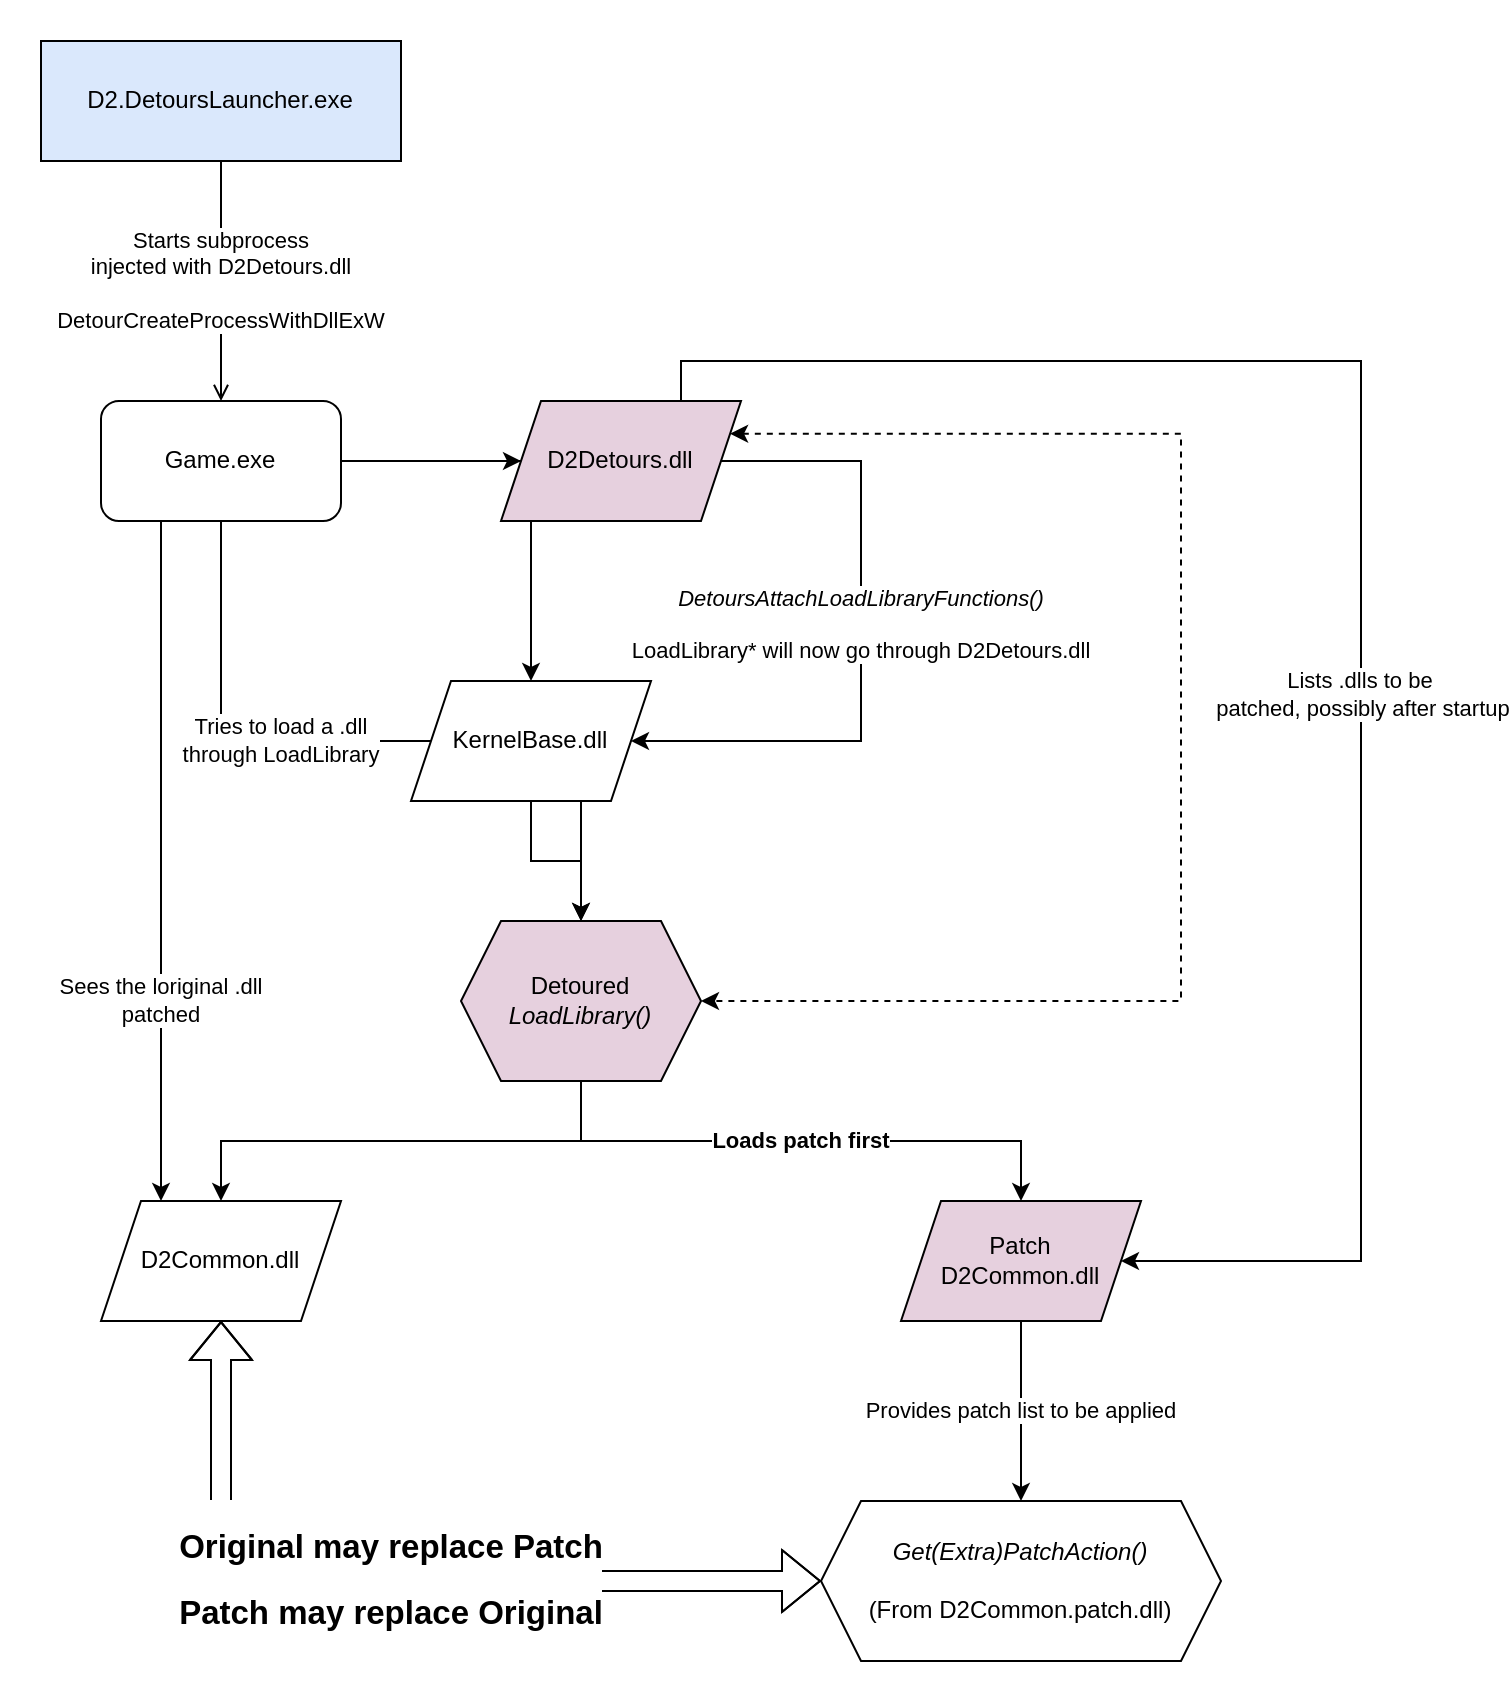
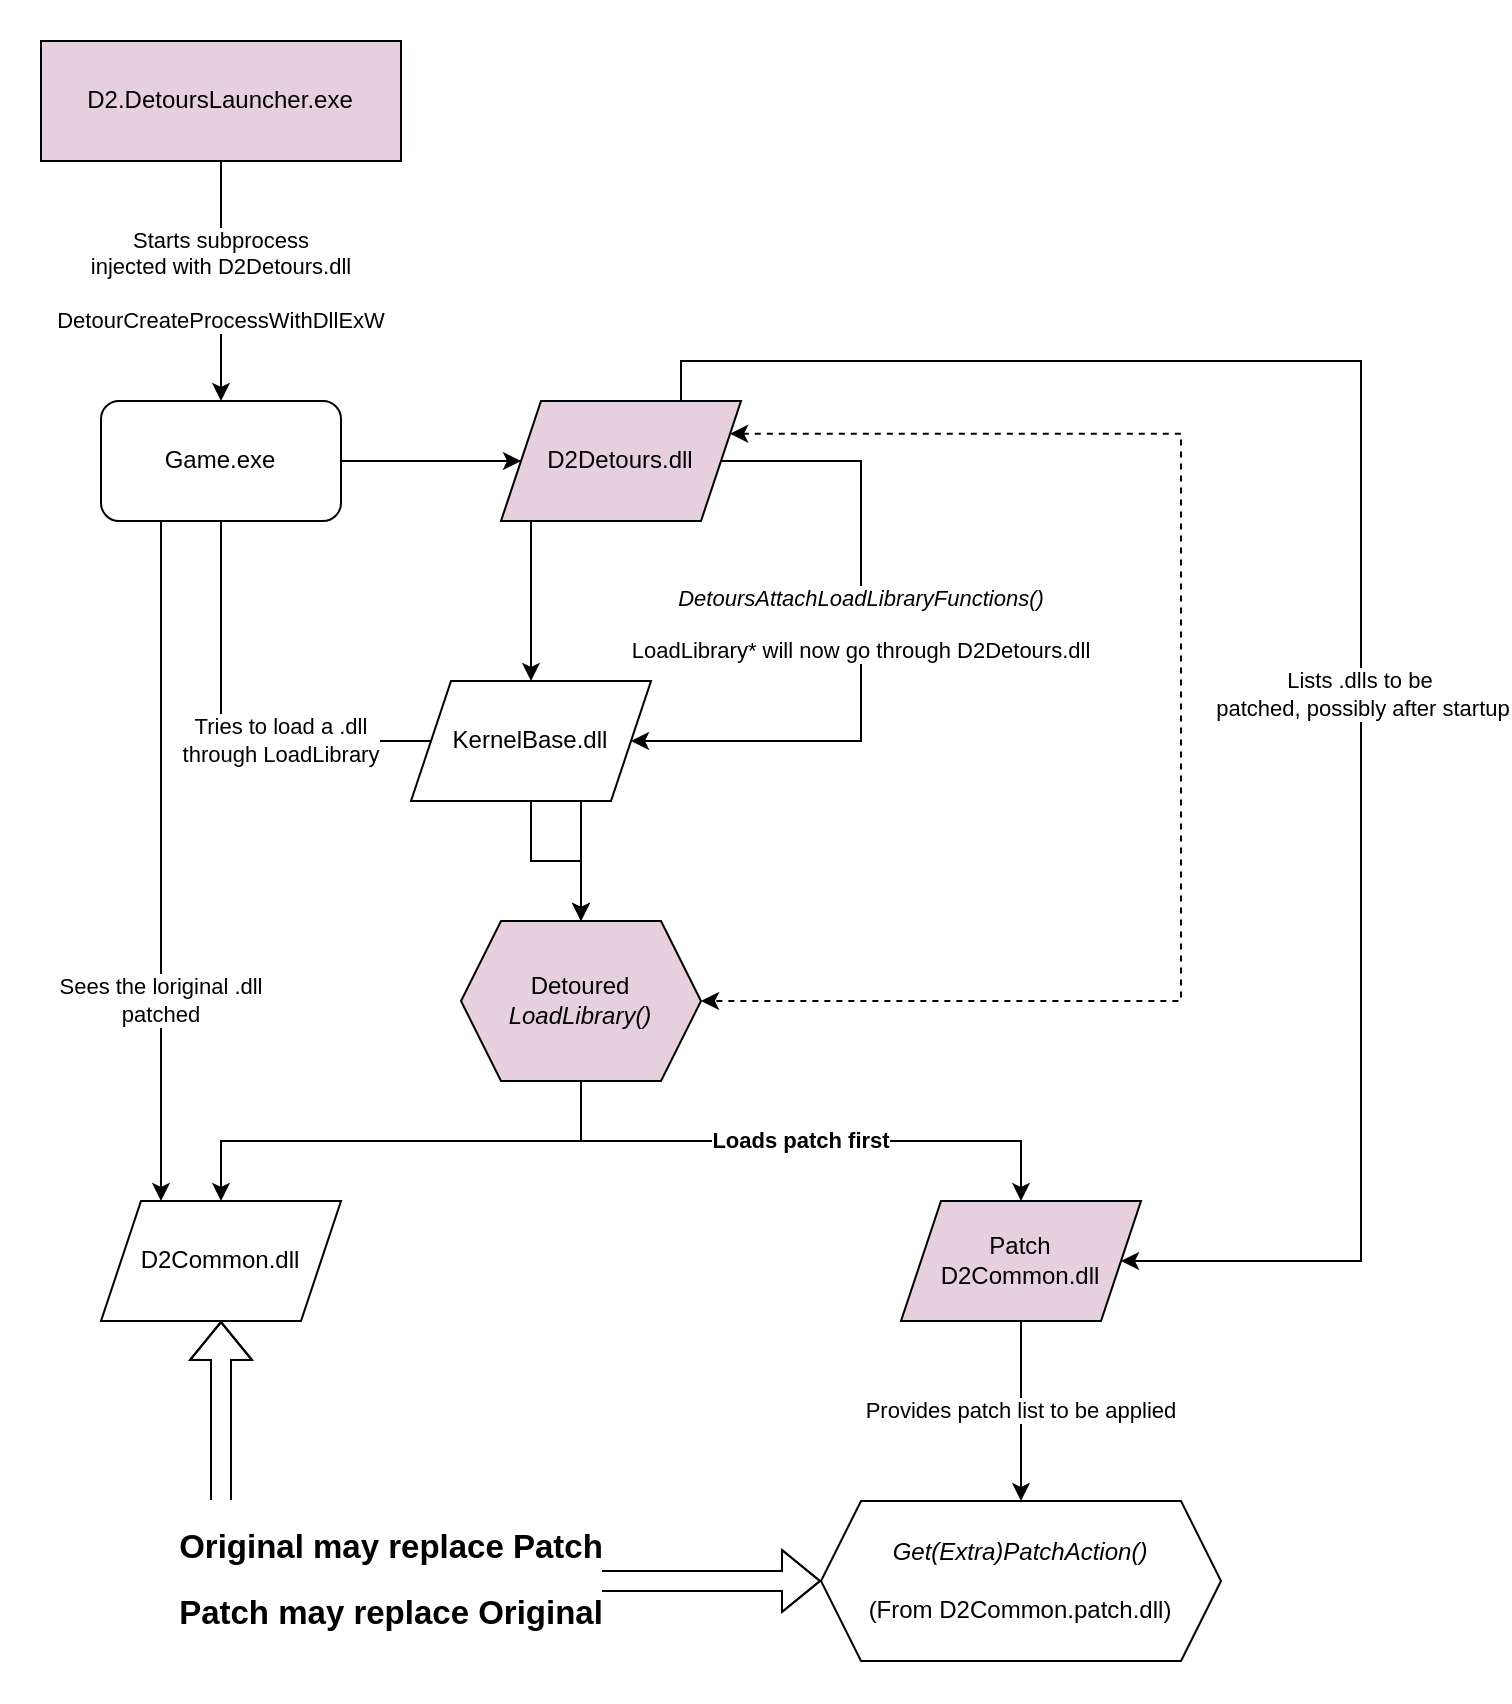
(221, 101) -> (221, 101)
(221, 389) -> (221, 386)
